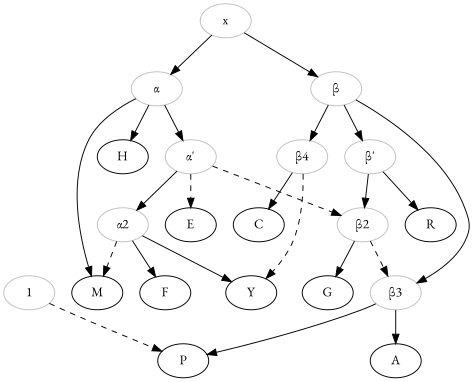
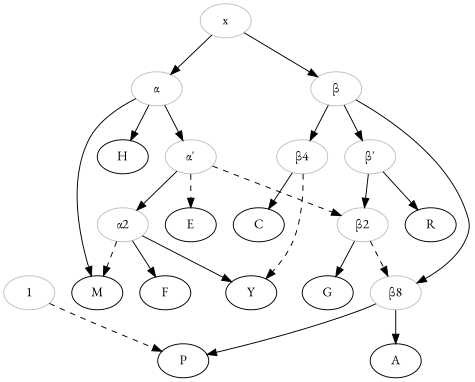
(396, 293) -> (396, 293)
